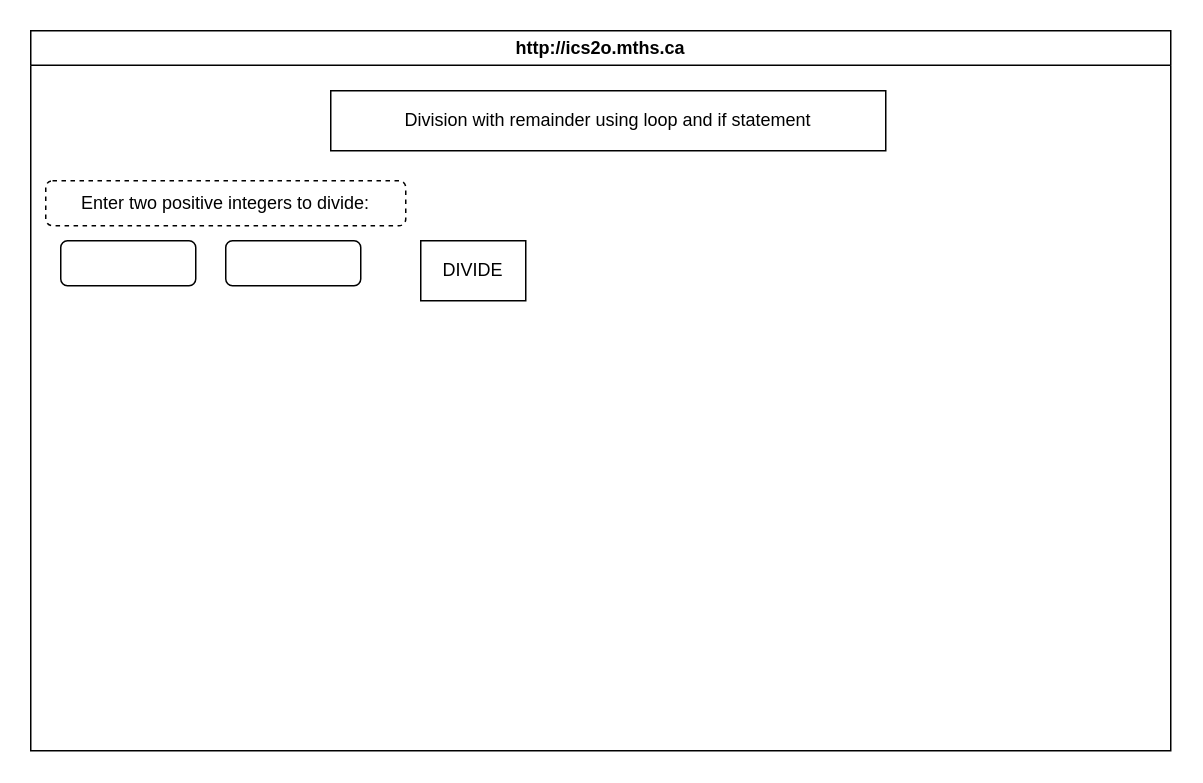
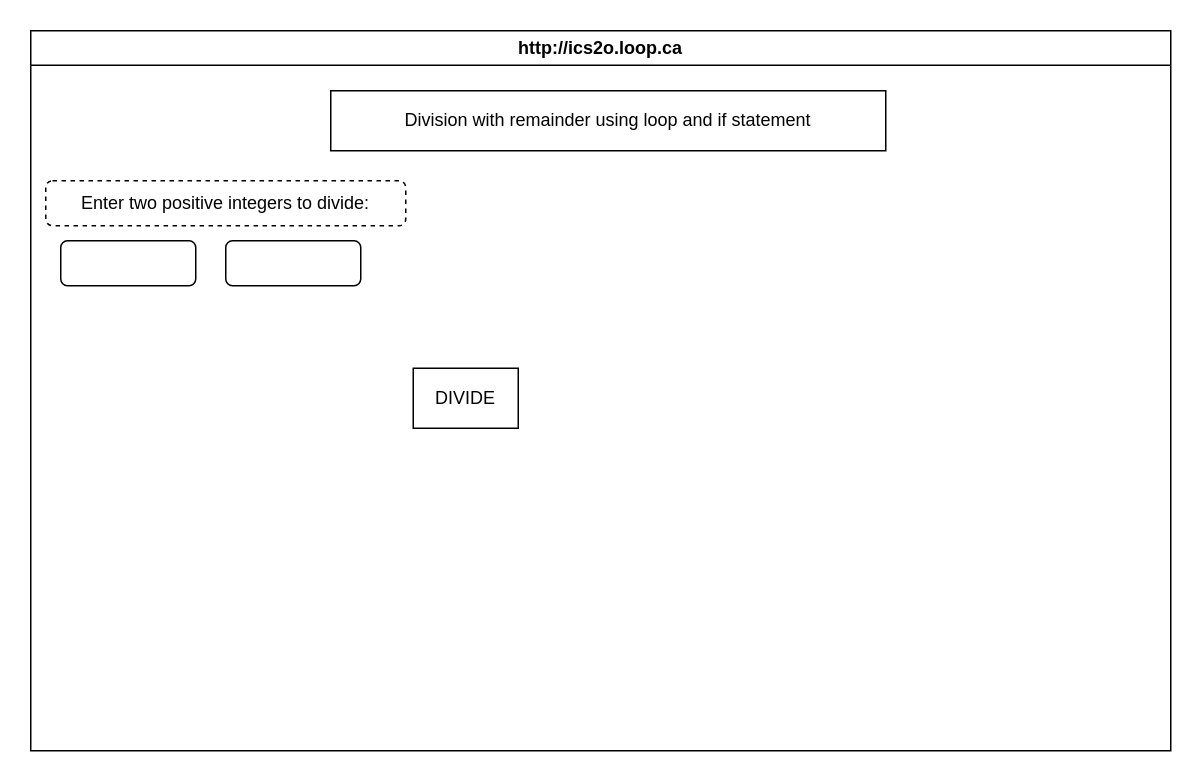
(601, 49) -> (601, 49)
(473, 271) -> (466, 398)
